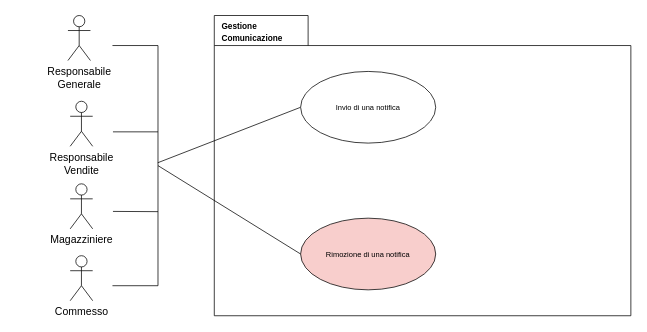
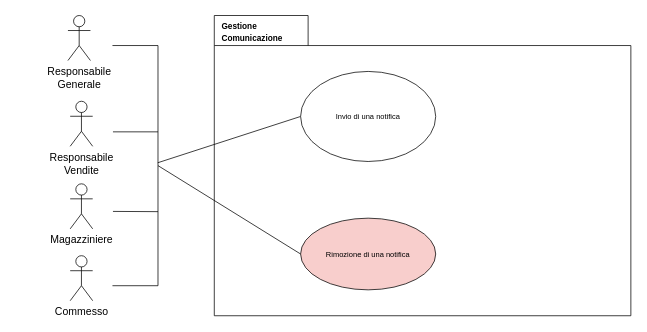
(368, 107) -> (368, 116)
